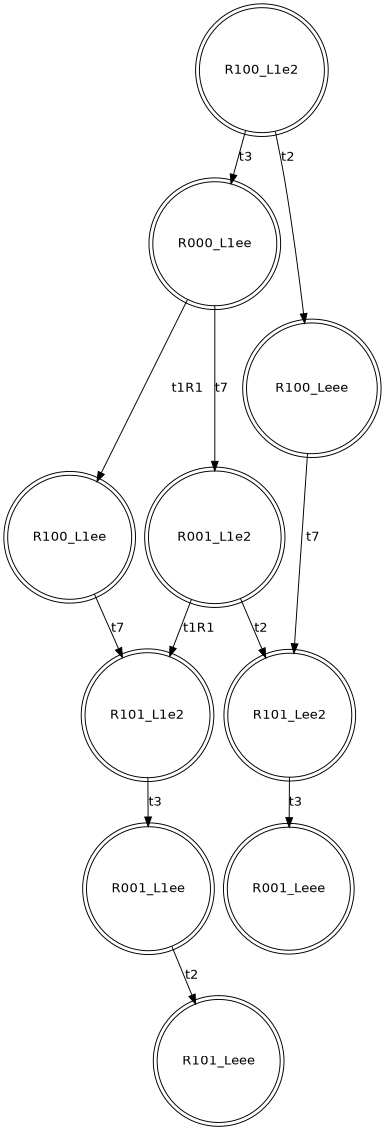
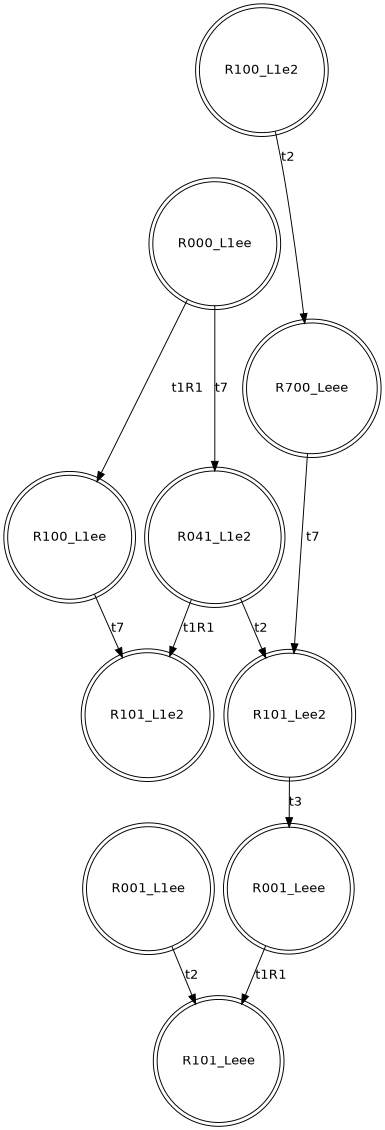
(240, 153) -> none
(312, 388) -> (312, 388)
(215, 537) -> (215, 537)
(148, 797) -> none
none -> (255, 971)
